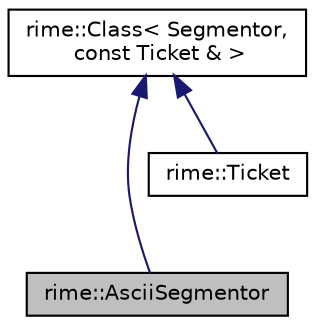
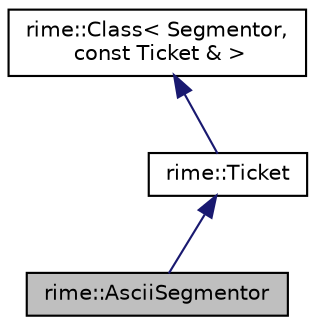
(128, 186) -> (187, 244)
